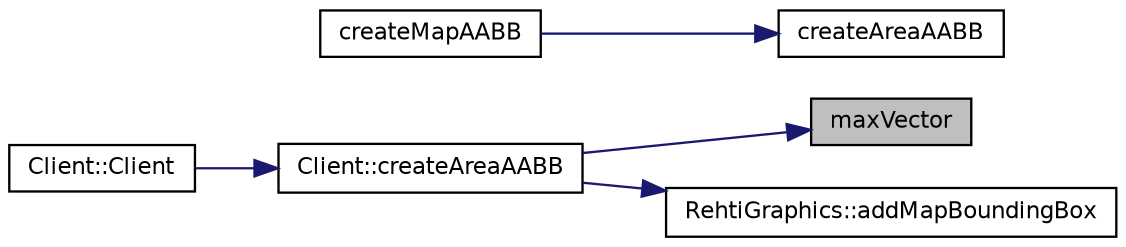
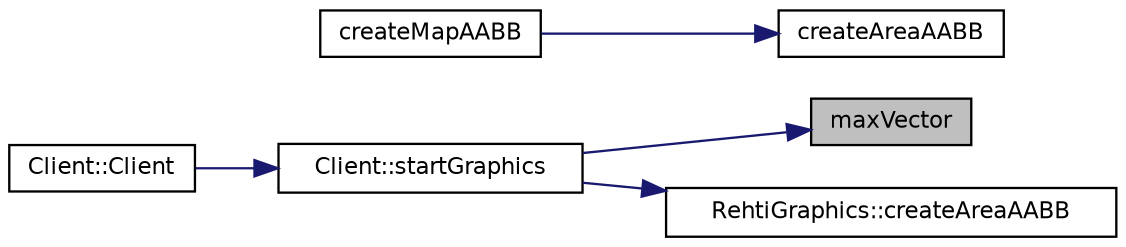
(431, 168) -> (431, 168)
(891, 212) -> (891, 212)
